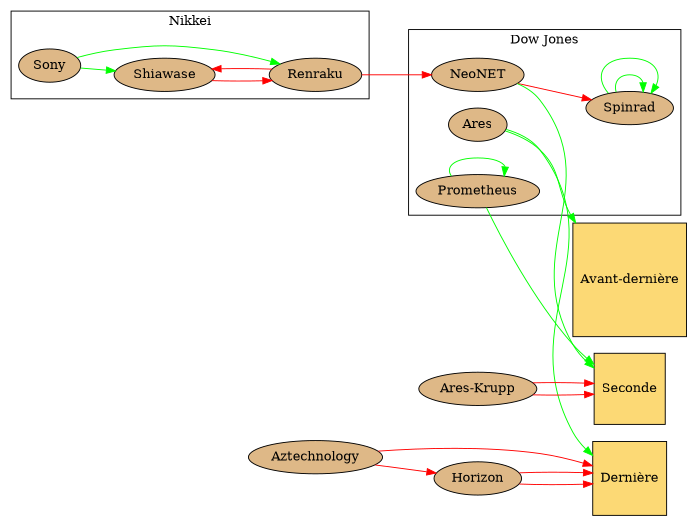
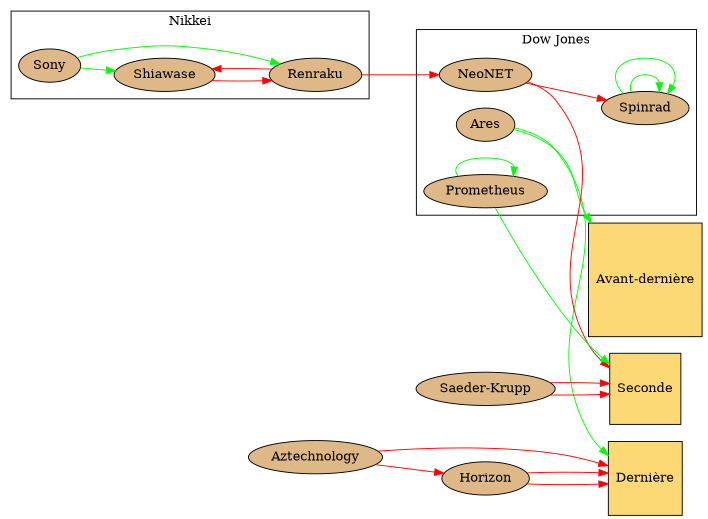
(560, 226) -> (577, 223)
(478, 389) -> (486, 389)
